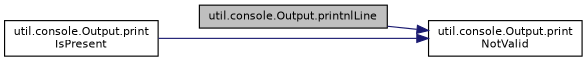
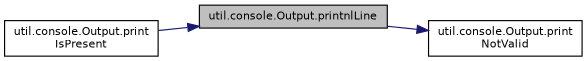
(288, 38) -> (173, 29)
